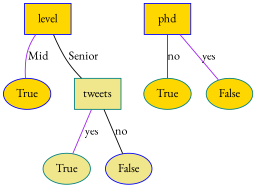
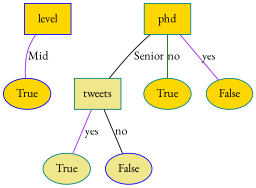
(167, 19) -> (167, 19)
(65, 58) -> (129, 56)
